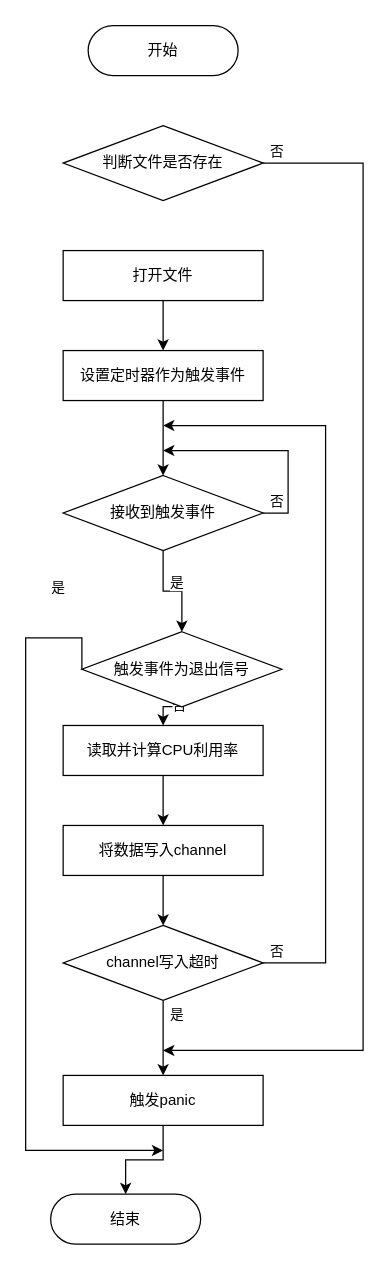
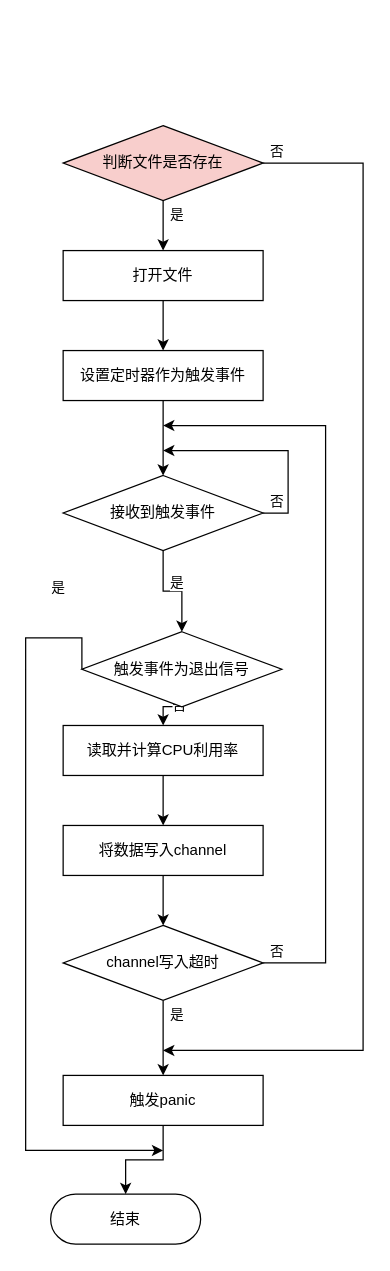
(163, 51) -> none
(163, 163) -> (163, 163)
none -> (163, 222)
